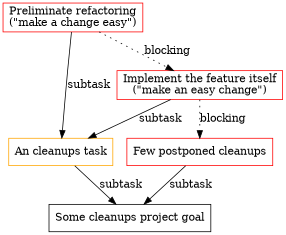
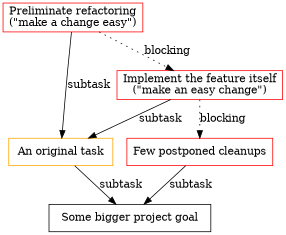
(61, 152) -> (61, 152)
(130, 218) -> (130, 218)
